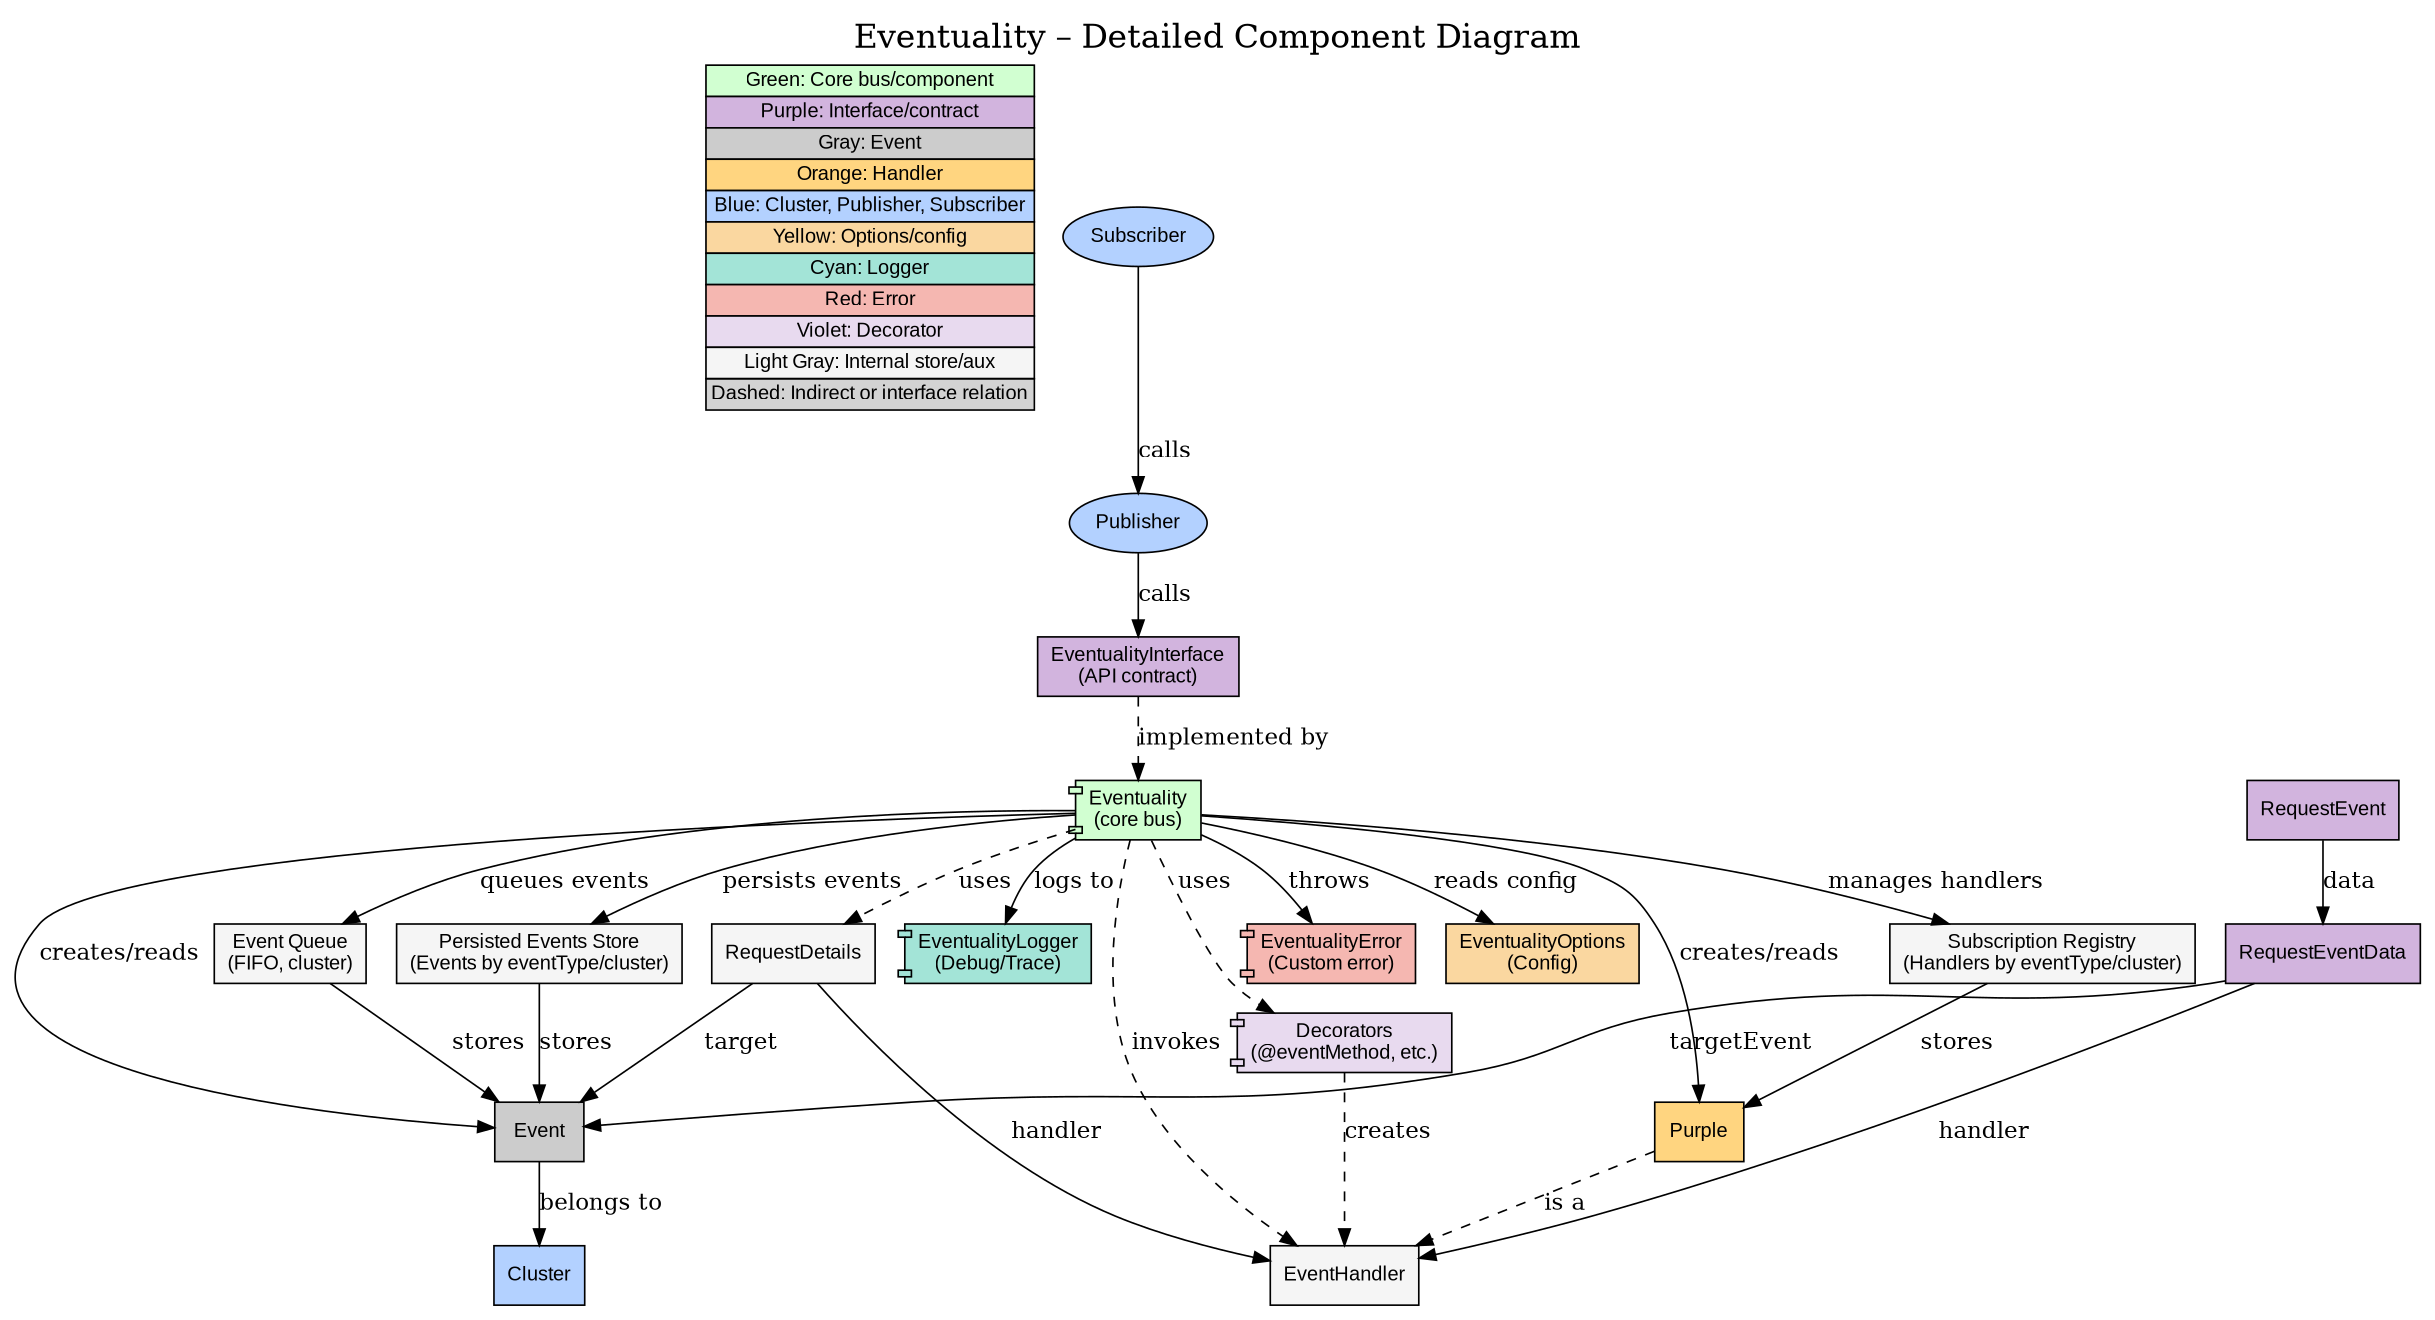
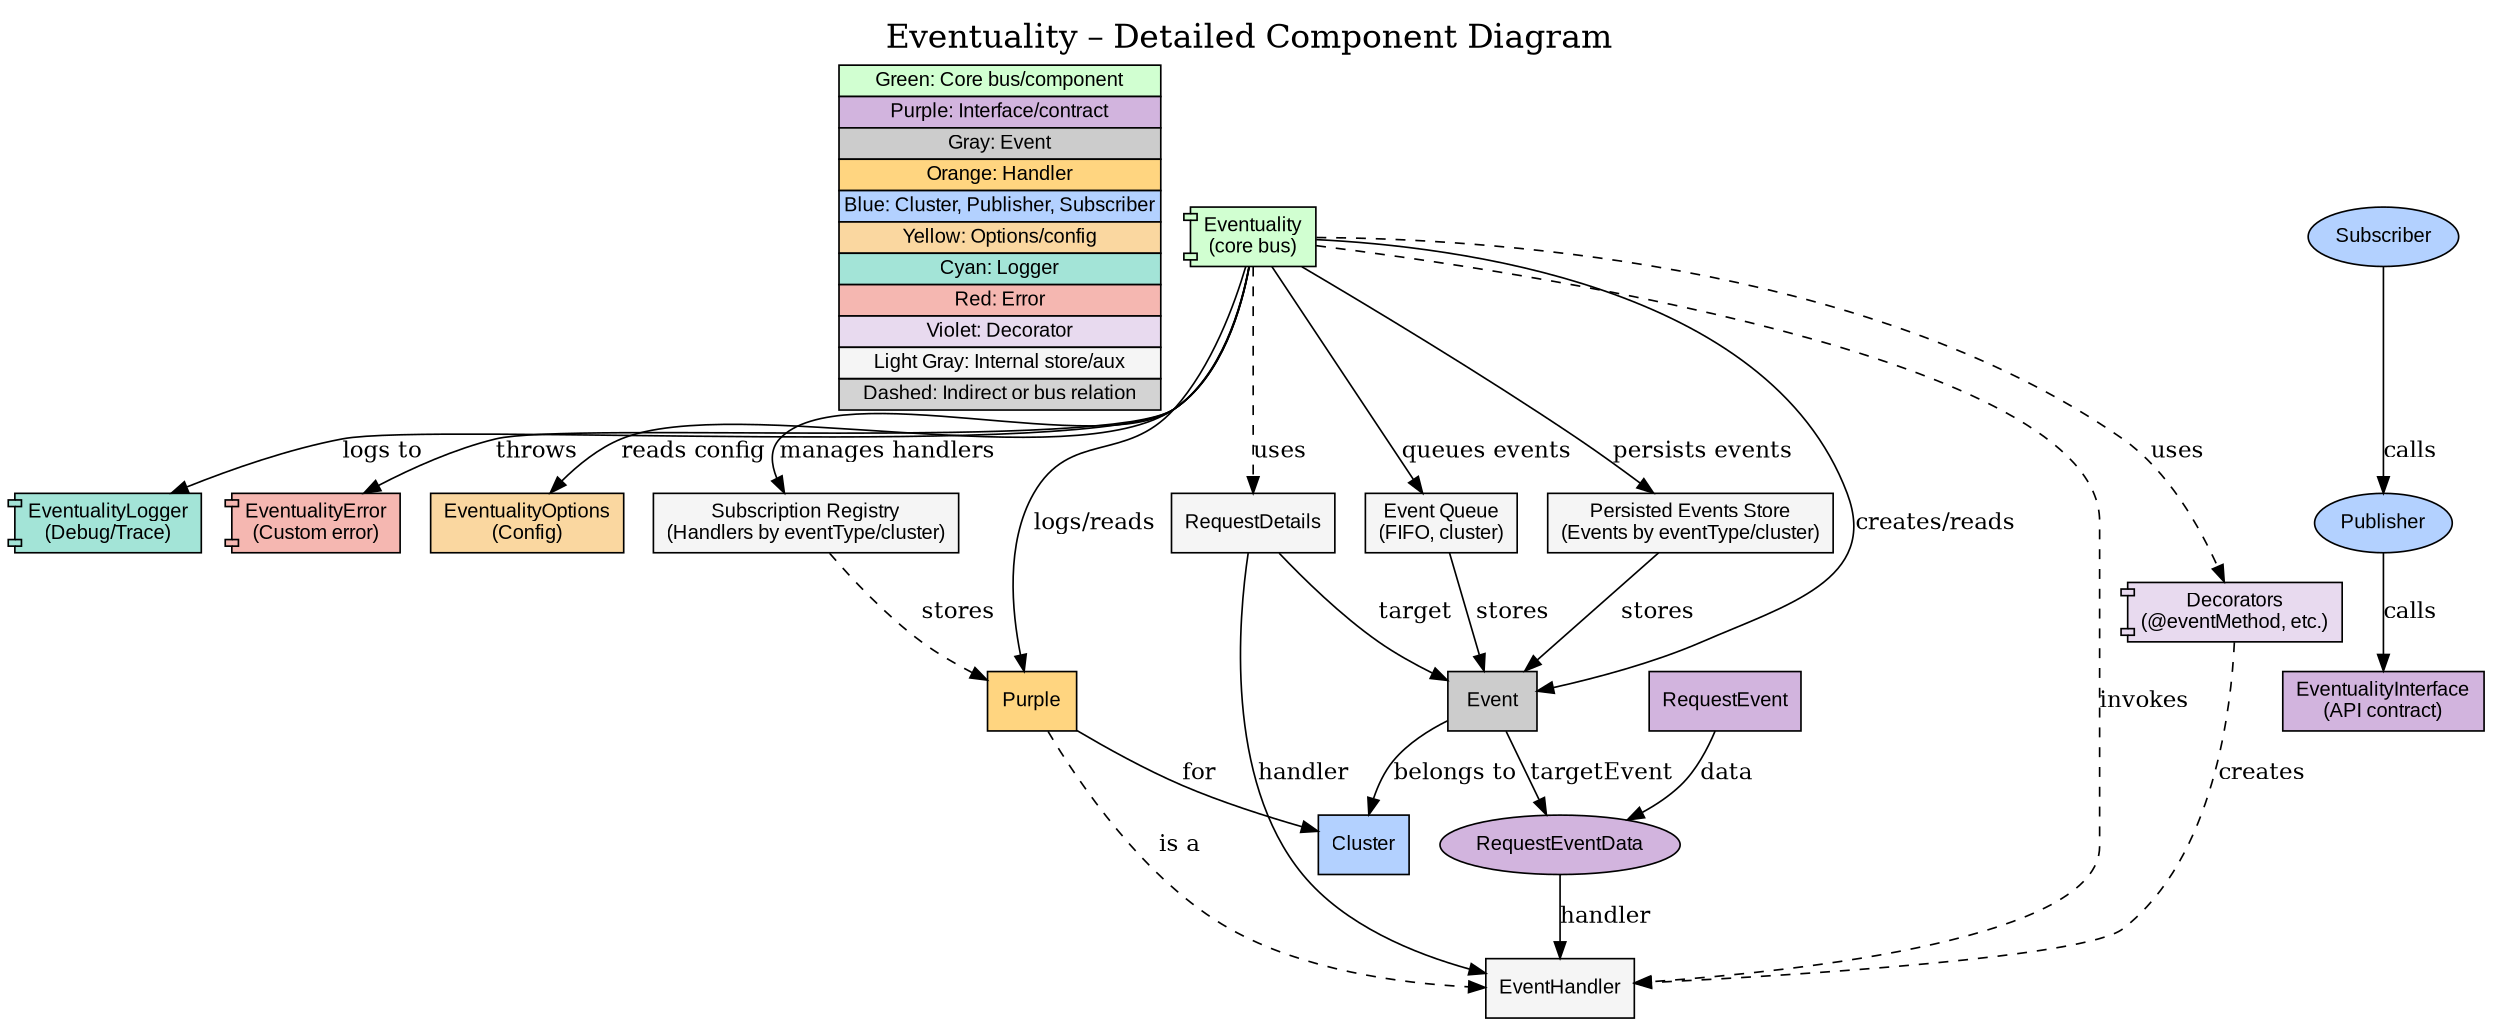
(870, 394) -> (1000, 394)
(1138, 730) -> none
none -> (1186, 787)
(1760, 954) -> (1095, 523)
(2323, 954) -> (1560, 845)
(1873, 1042) -> (895, 620)
(1418, 1080) -> (1523, 765)
